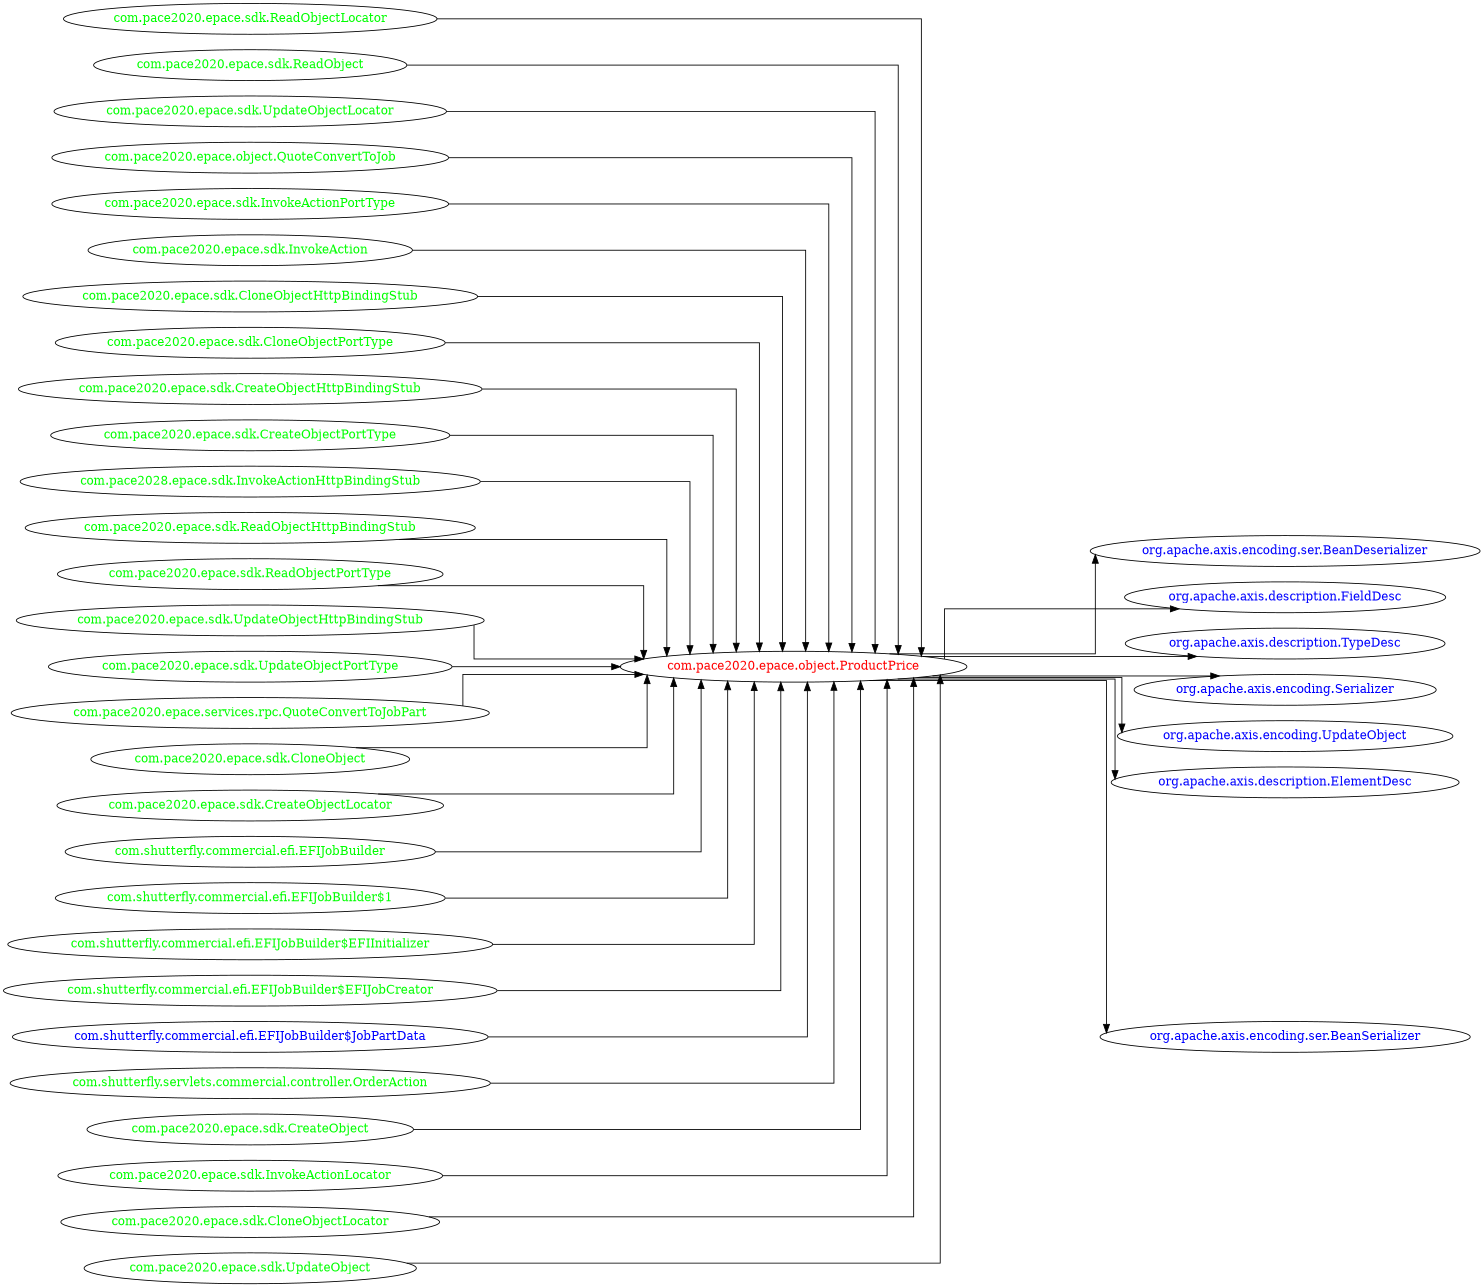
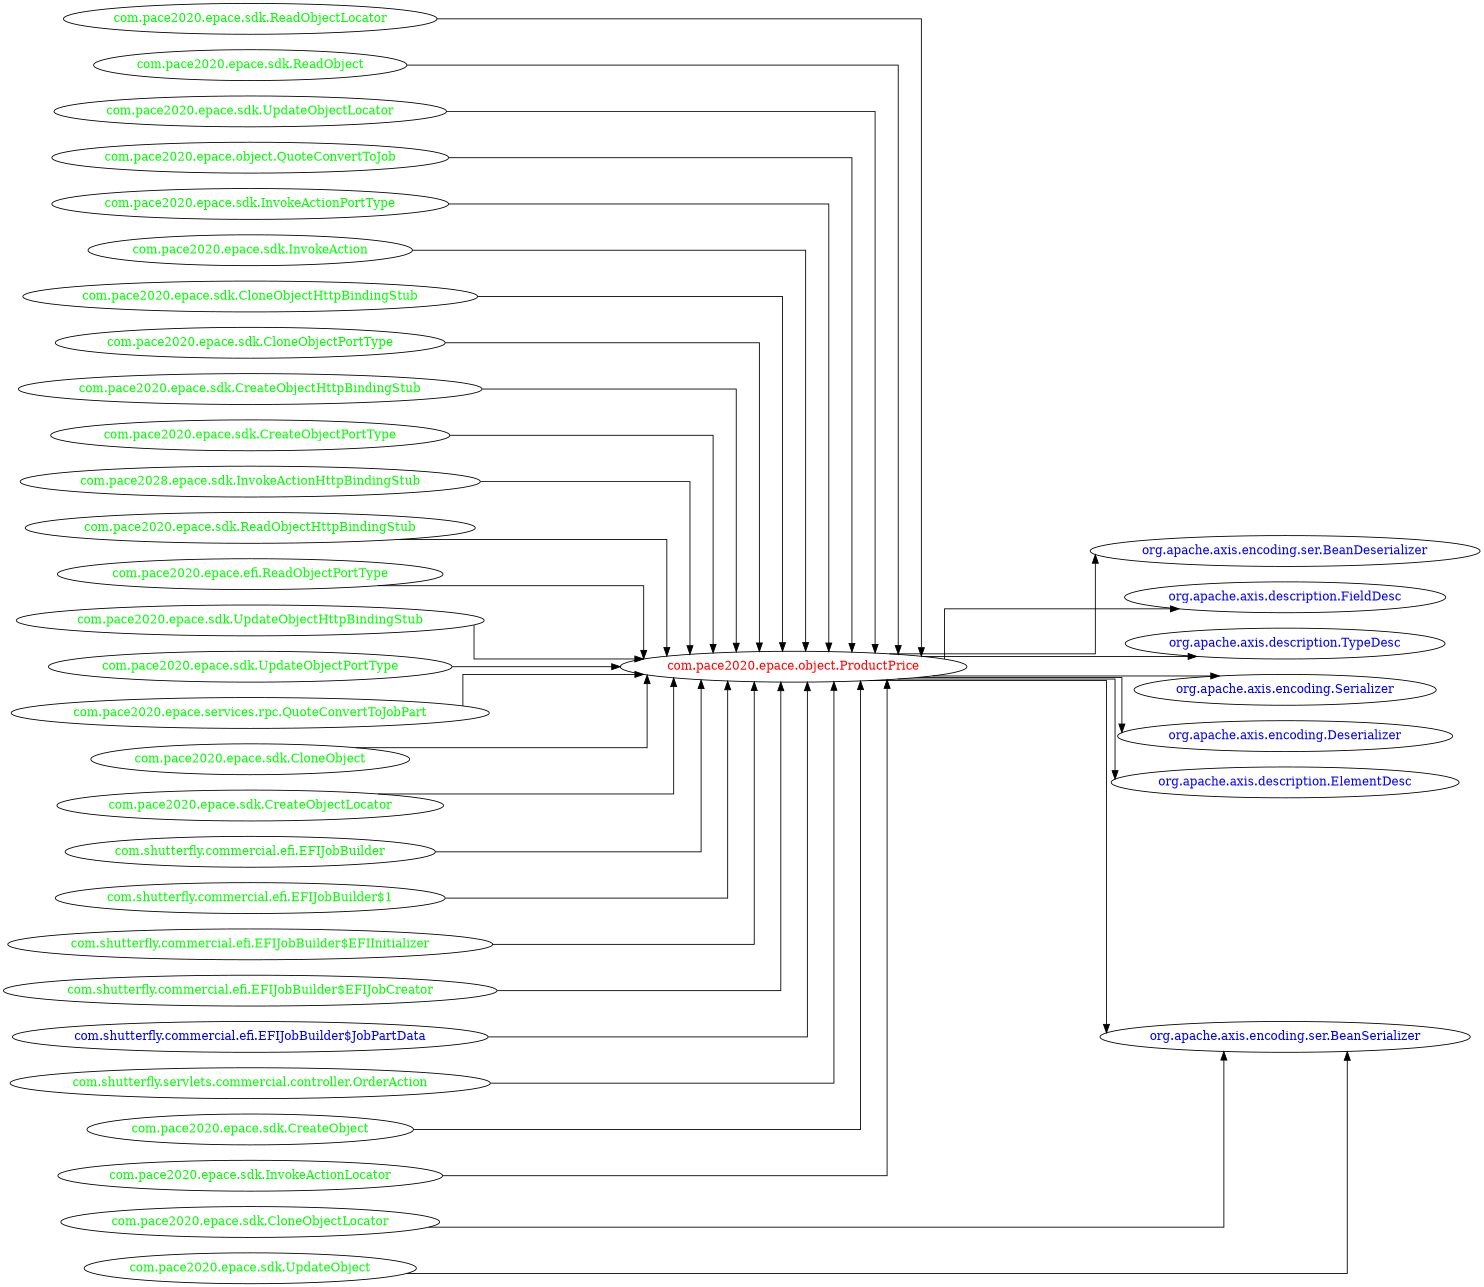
(250, 574) -> (250, 574)
(1285, 736) -> (1285, 736)
(914, 1194) -> (910, 1227)
(940, 1240) -> (984, 1273)
